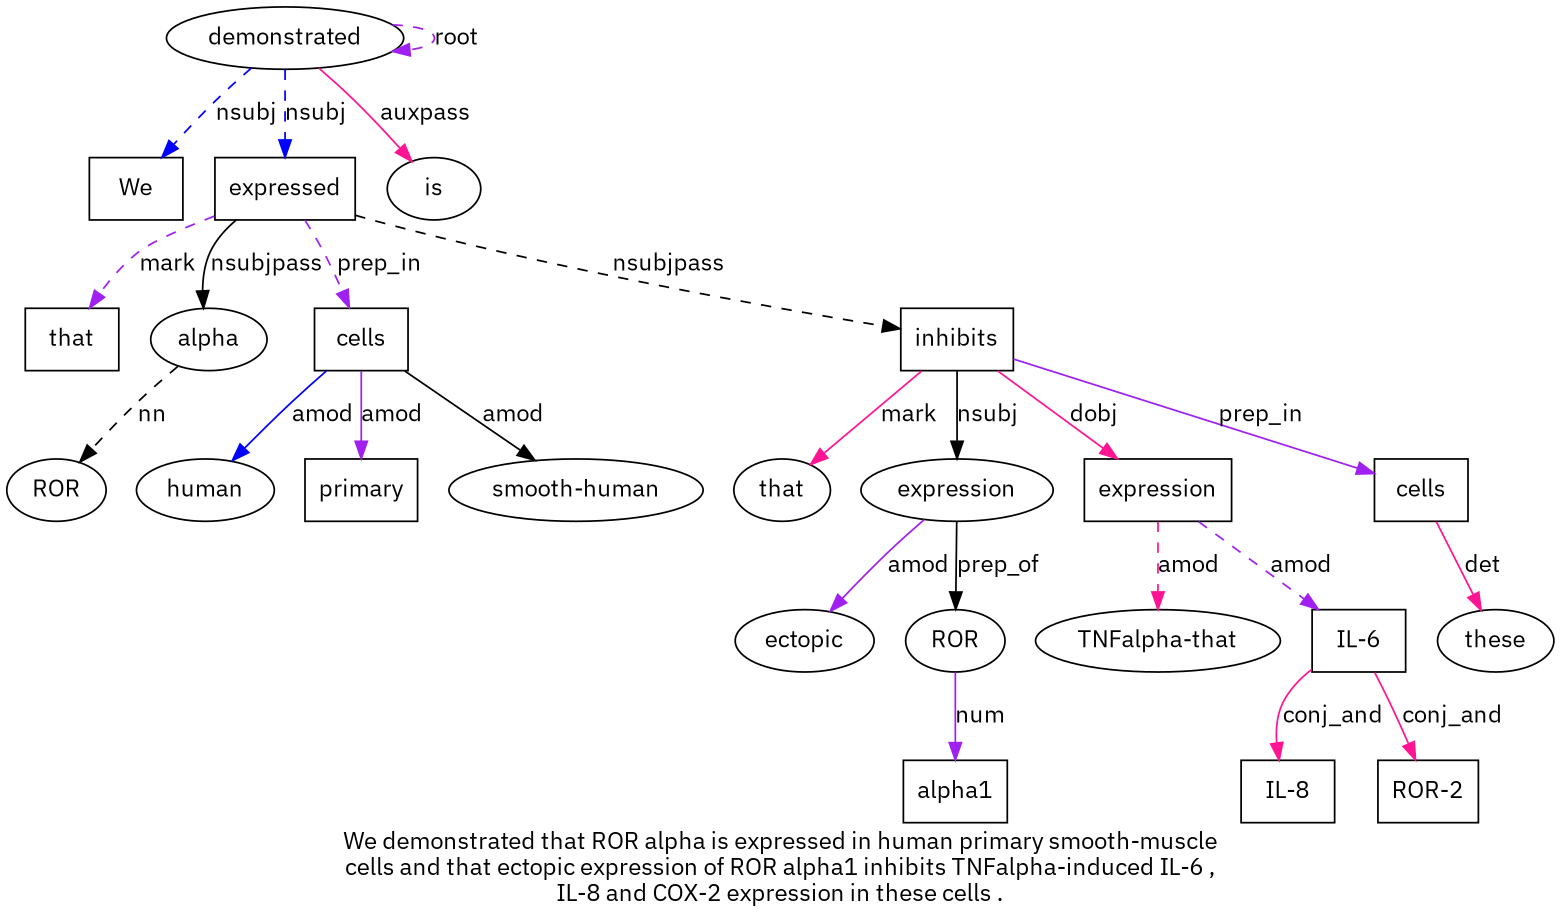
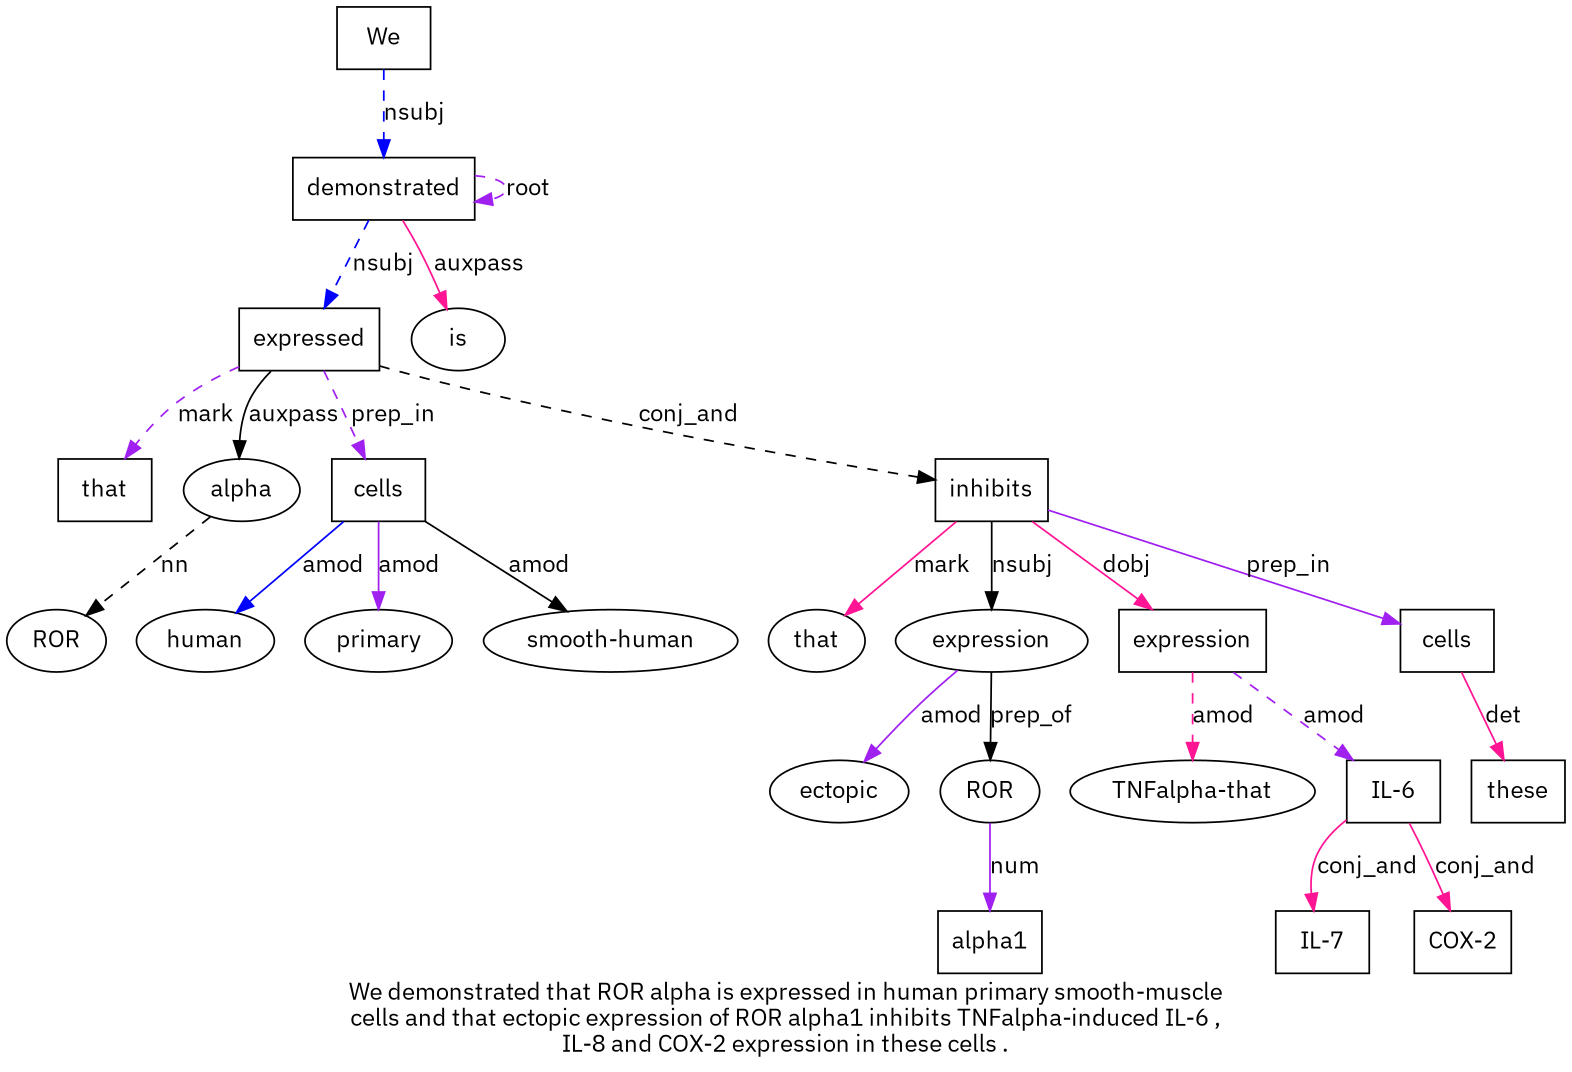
(285, 38) -> (384, 189)
(211, 105) -> (384, 105)
(267, 264) -> (294, 415)
(669, 264) -> (689, 415)
(361, 490) -> (379, 641)
(1496, 641) -> (1518, 791)
(1288, 791) -> (1323, 942)
(1428, 791) -> (1463, 942)
